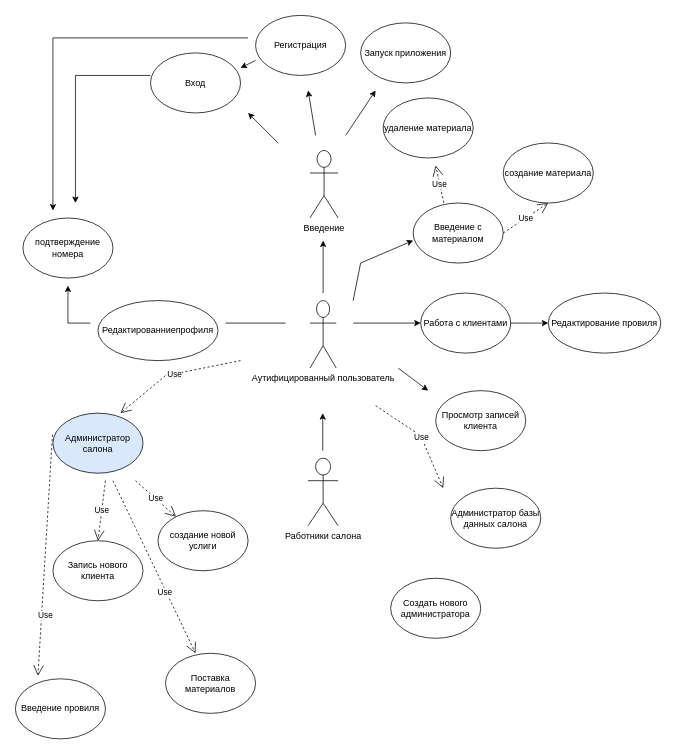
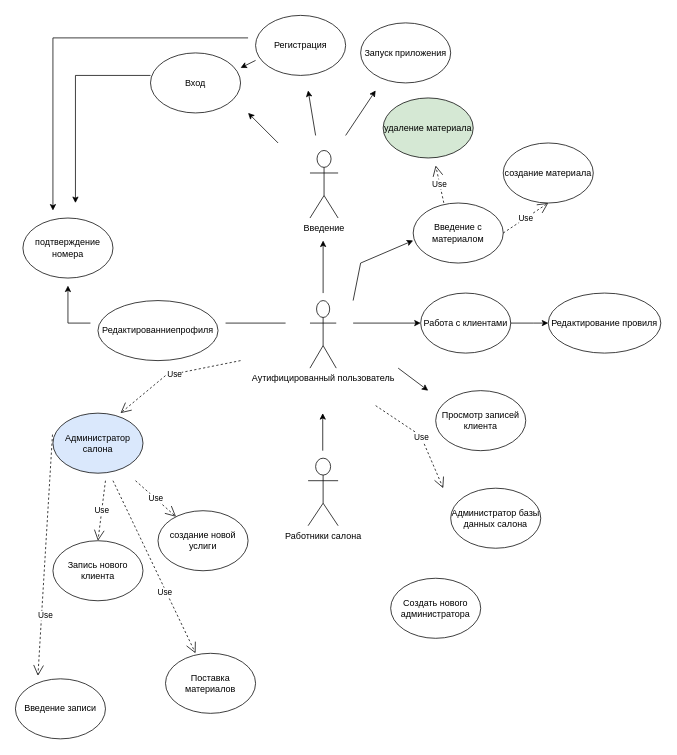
(428, 128) -> (428, 128)
(60, 708) -> (60, 708)
